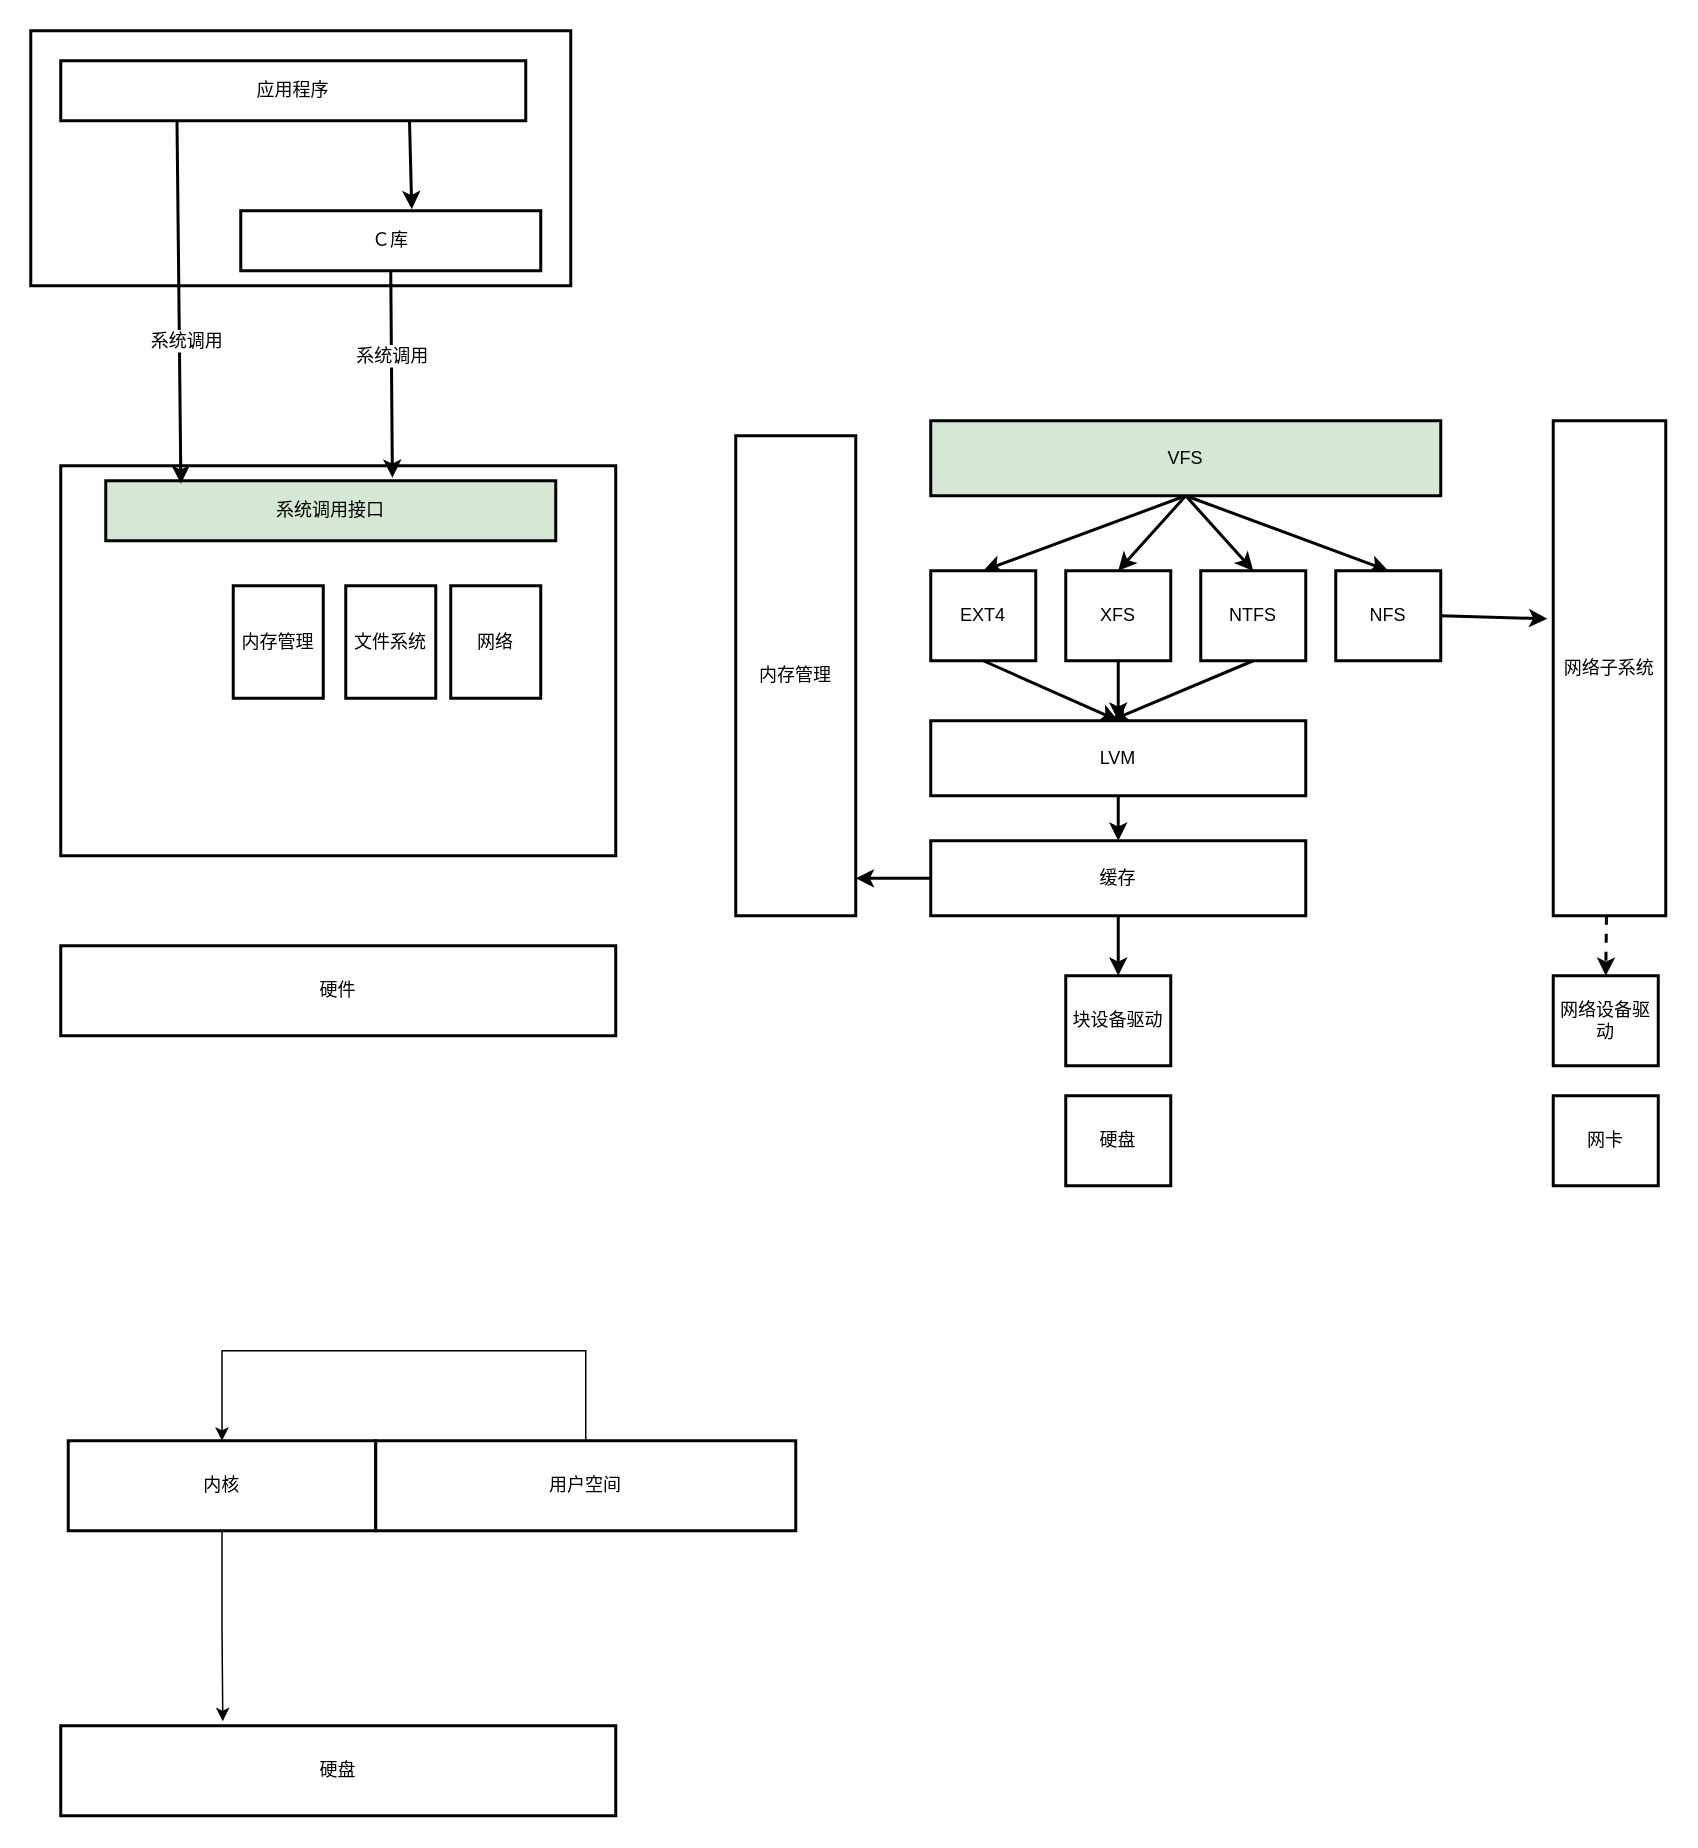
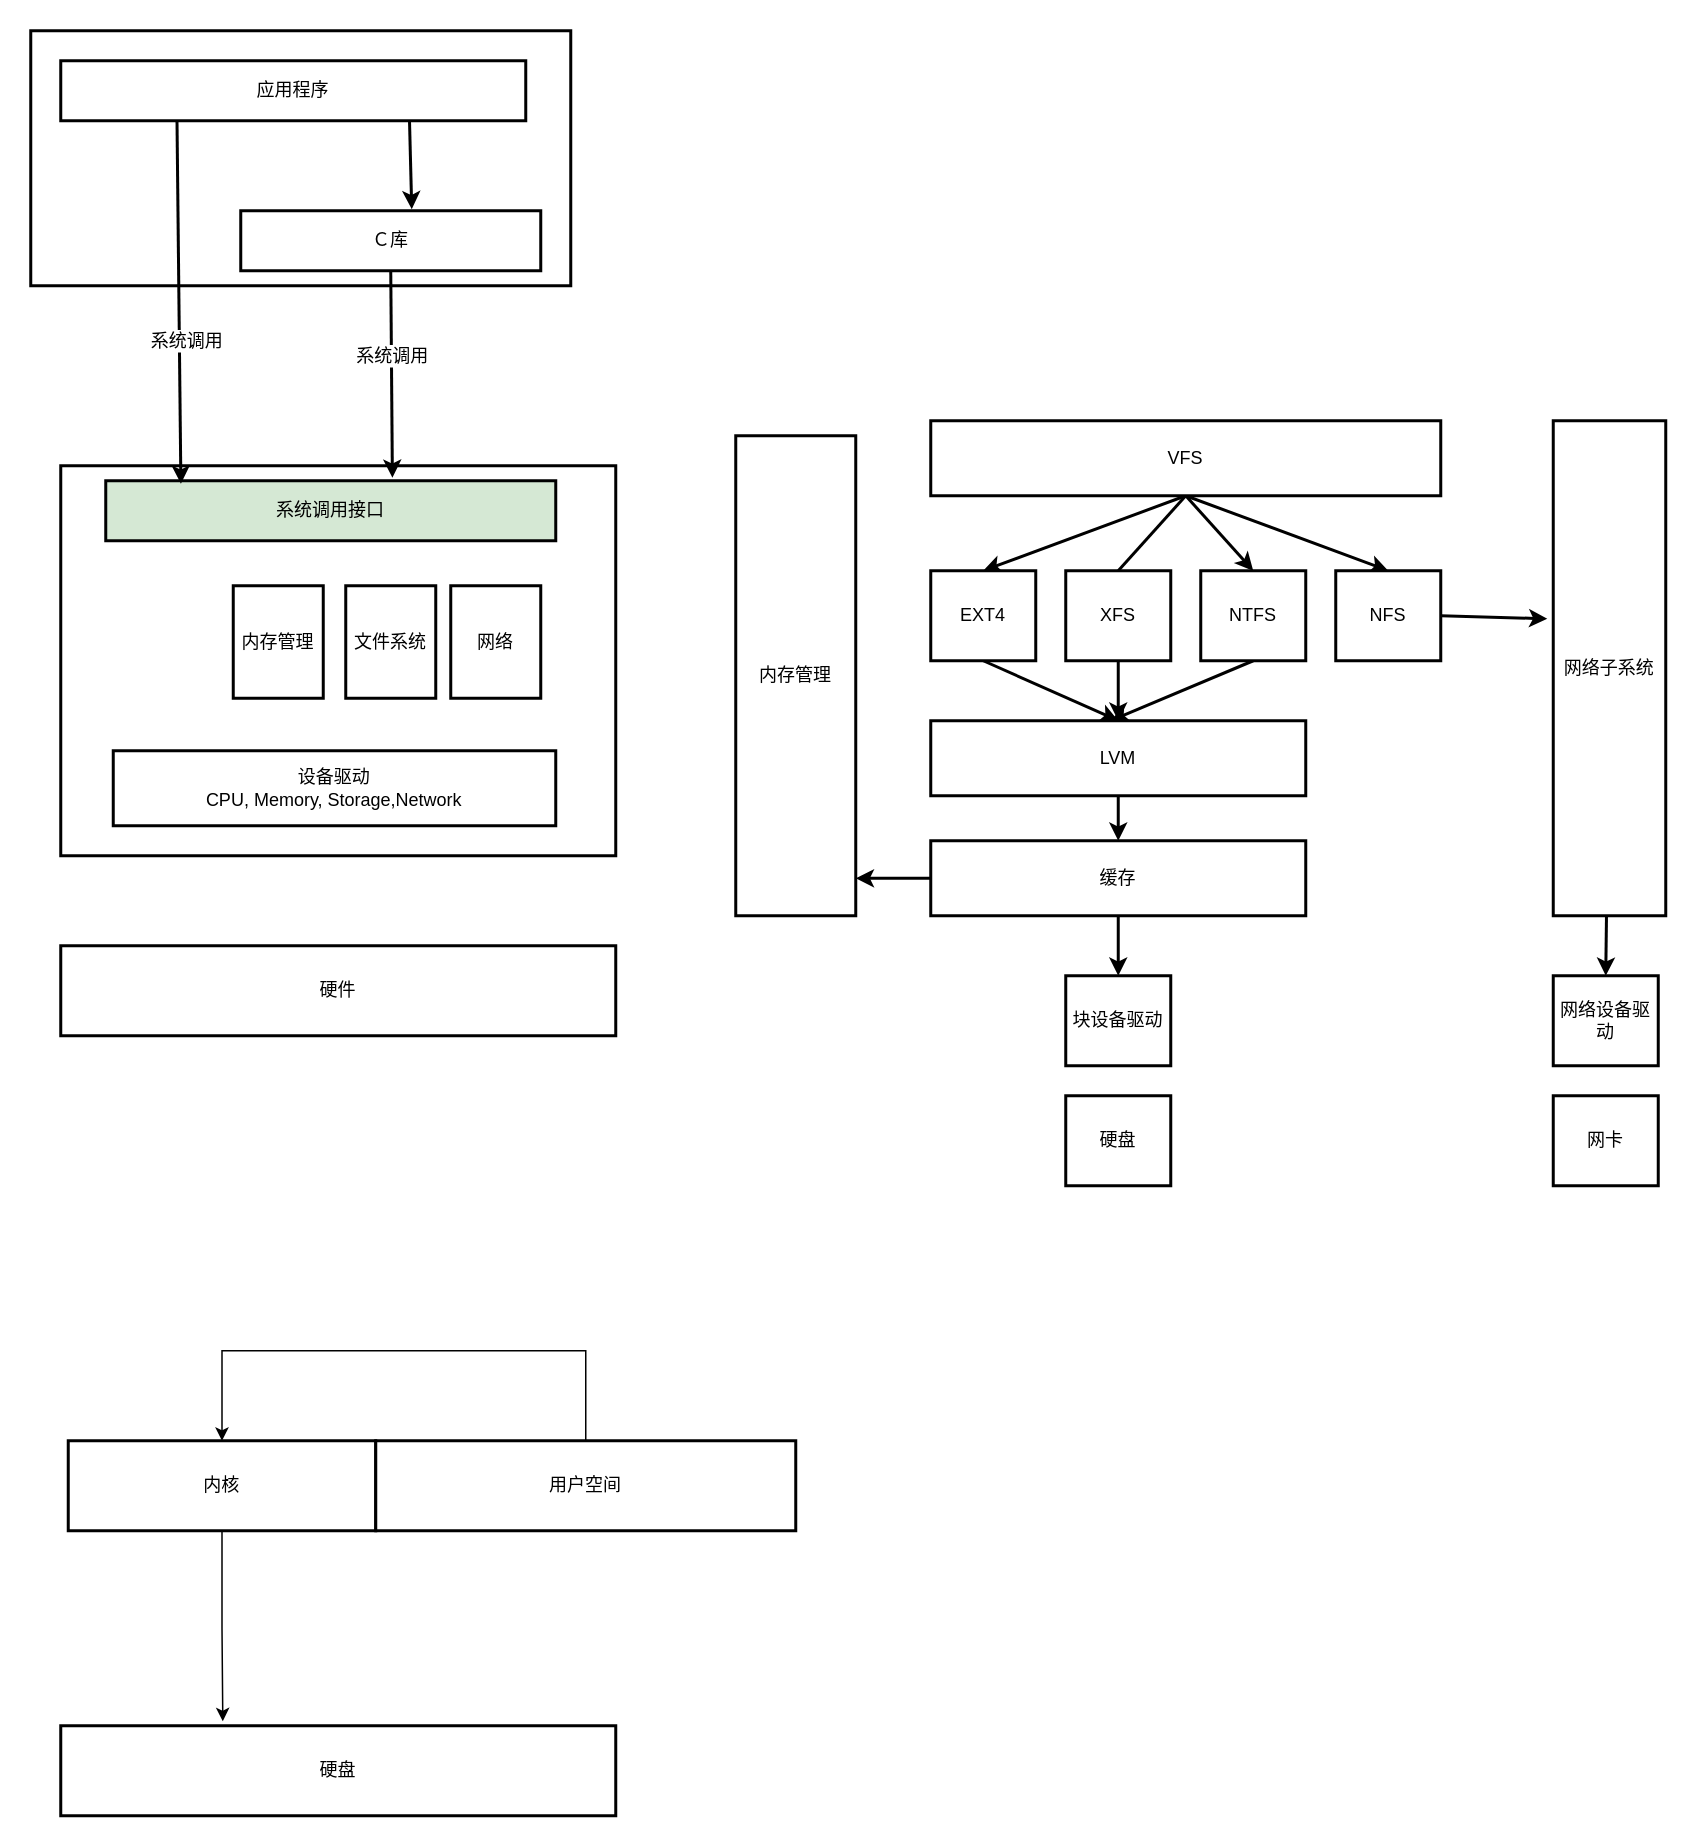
(1186, 458) -> (1186, 458)
(1128, 560) -> (1124, 564)
none -> (335, 788)
(1606, 935) -> (1606, 935)
